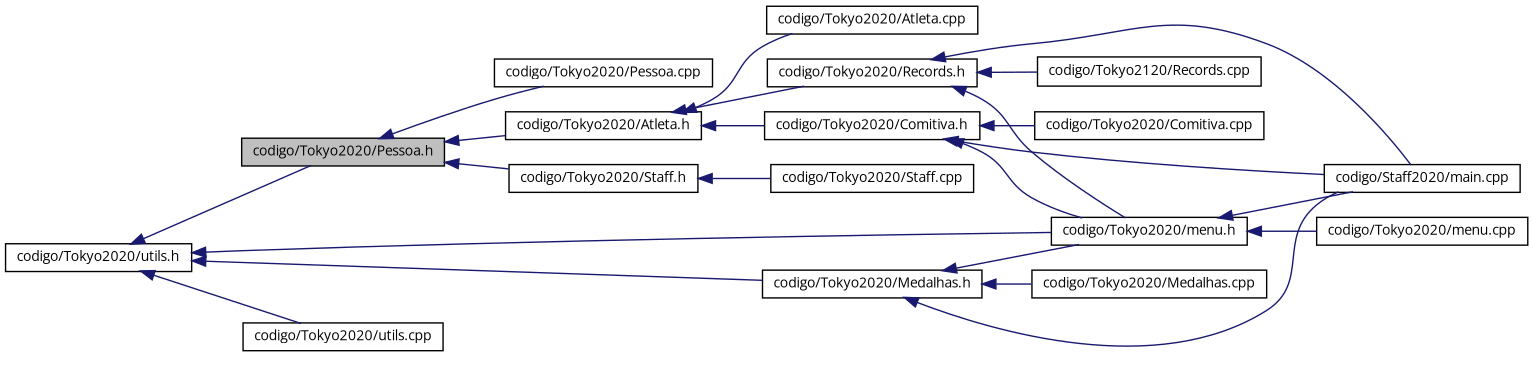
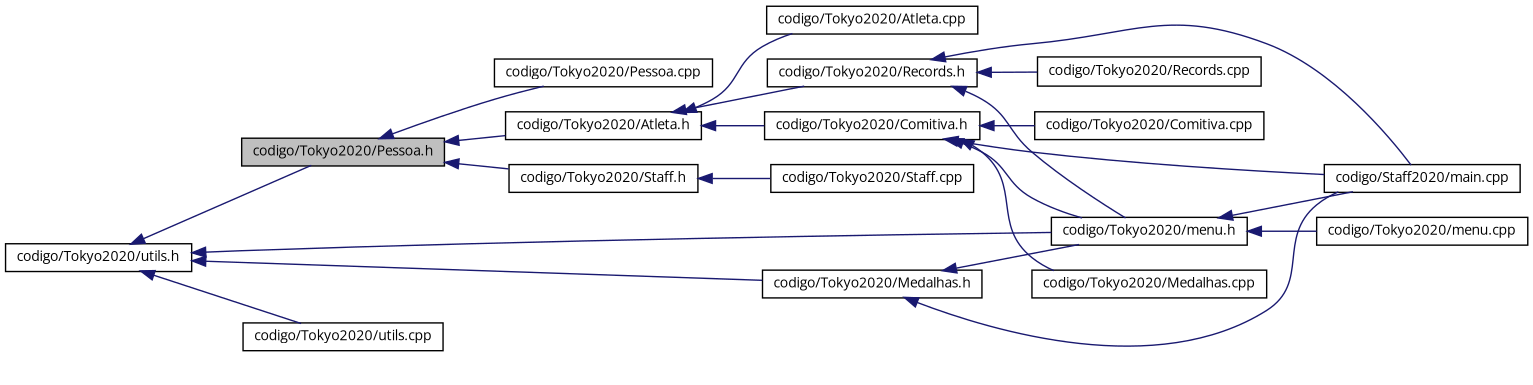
(1149, 72) -> (1149, 72)
(1014, 284) -> (1008, 212)
